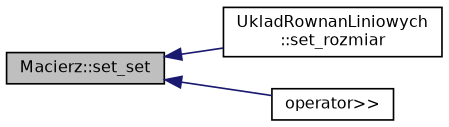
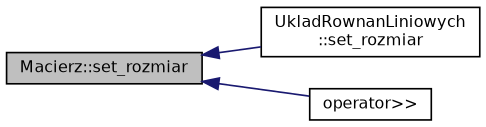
(85, 68) -> (104, 68)
